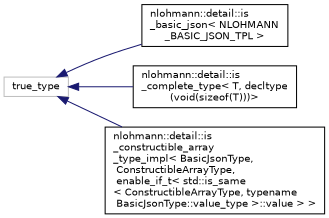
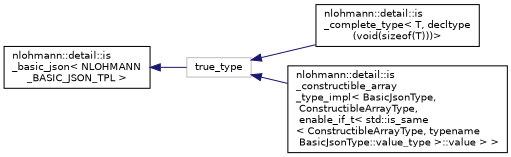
(103, 57) -> (174, 67)
